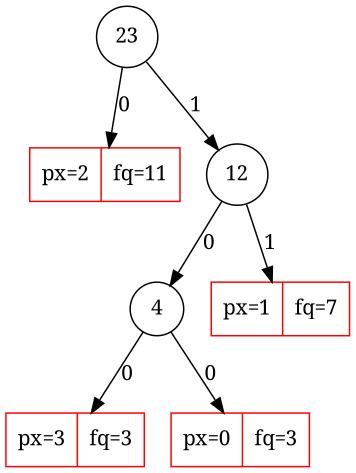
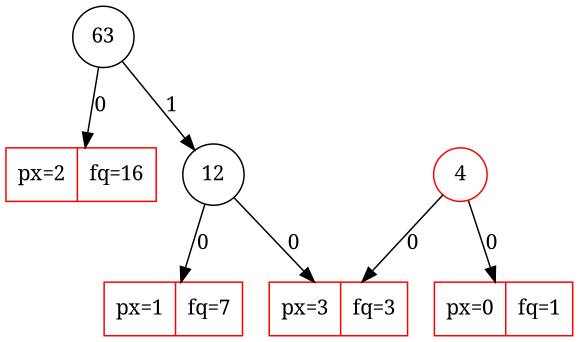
(127, 37) -> (103, 37)
(141, 174) -> (117, 174)
(200, 237) -> (269, 234)
(270, 243) -> (203, 243)
(157, 309) -> (460, 175)
(276, 439) -> (539, 308)
